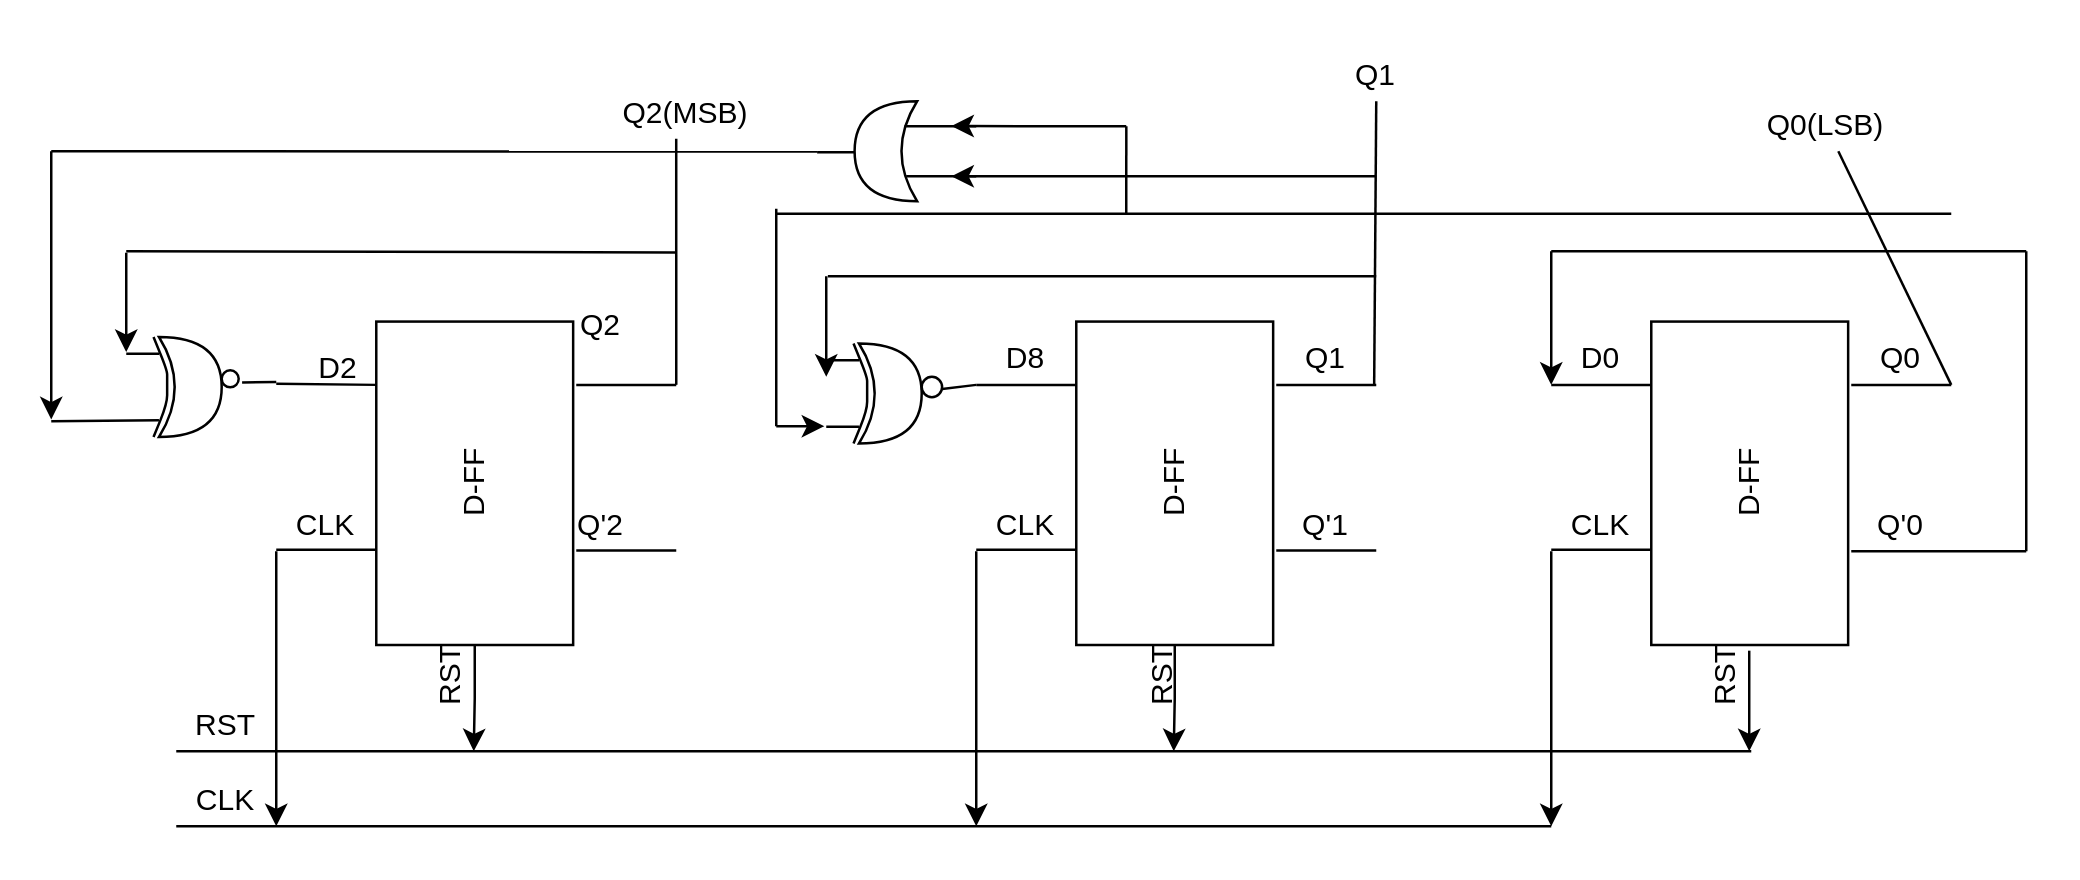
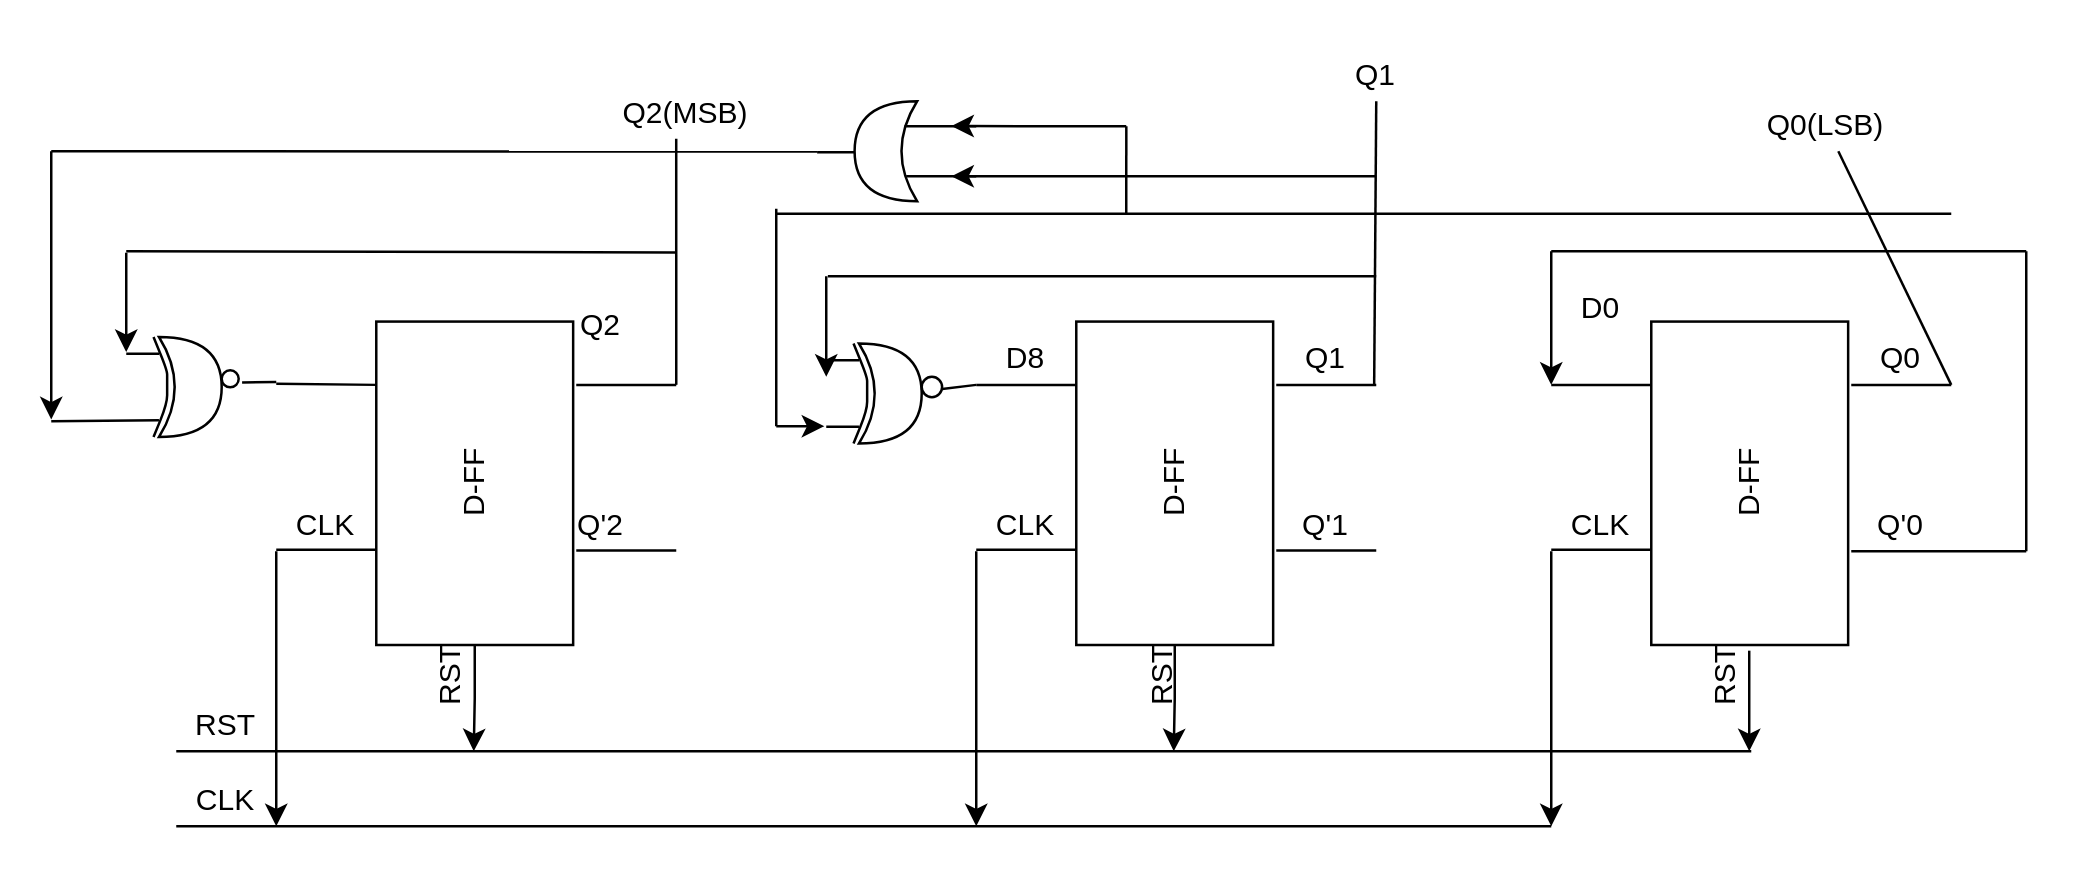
(1601, 360) -> (1601, 310)
(339, 369) -> none
